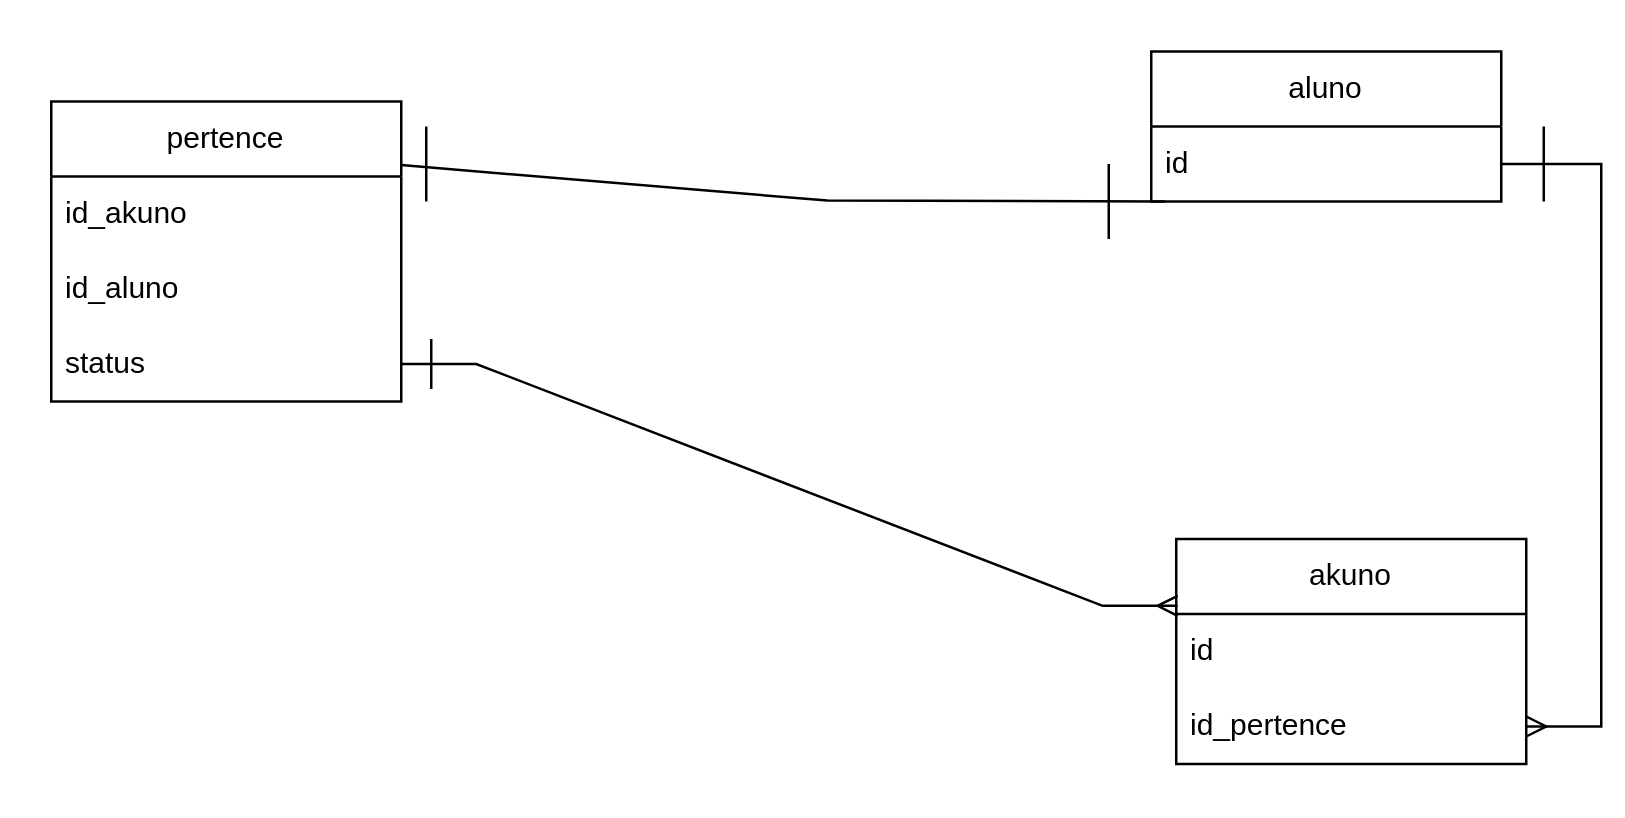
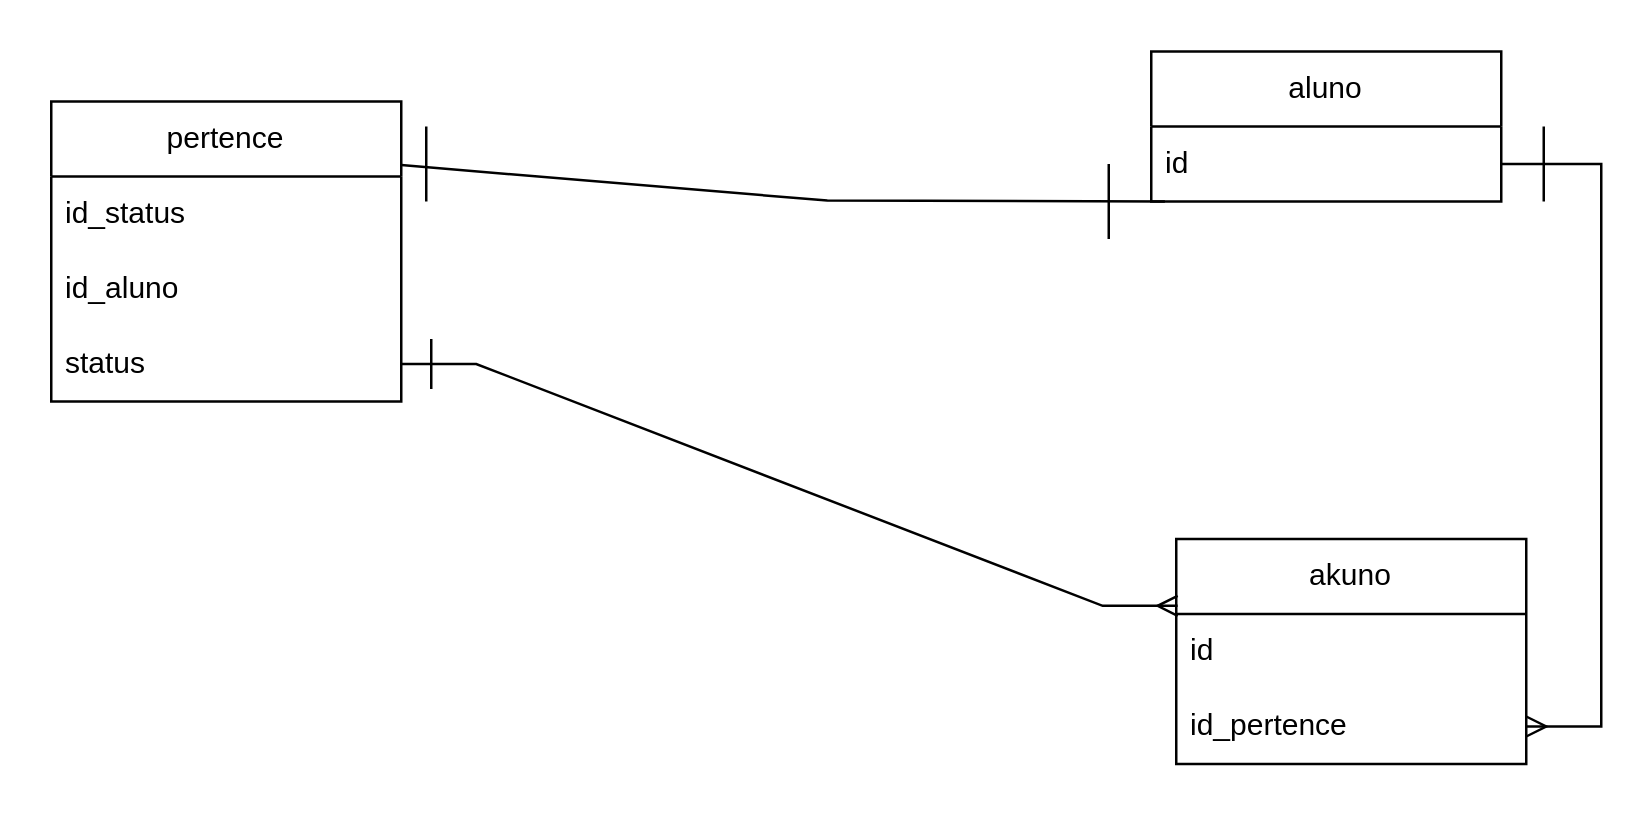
(130, 214) -> (138, 214)
